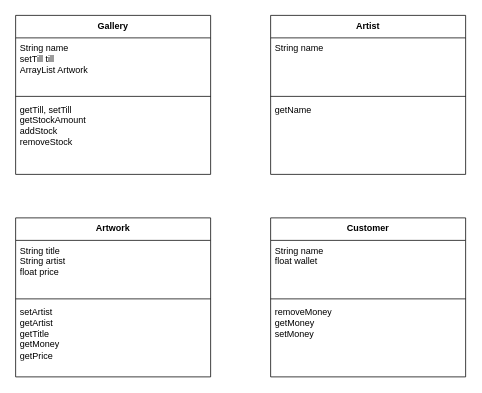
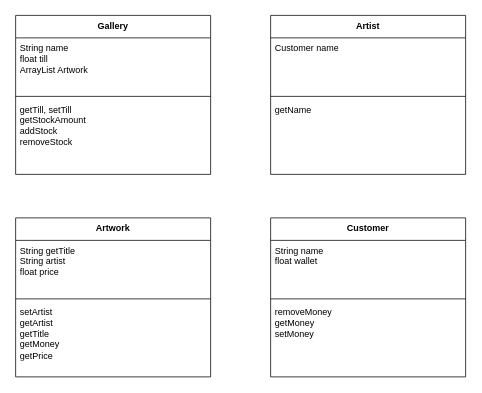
(300, 49) -> (306, 49)
(60, 59) -> (60, 59)
(49, 262) -> (53, 262)
